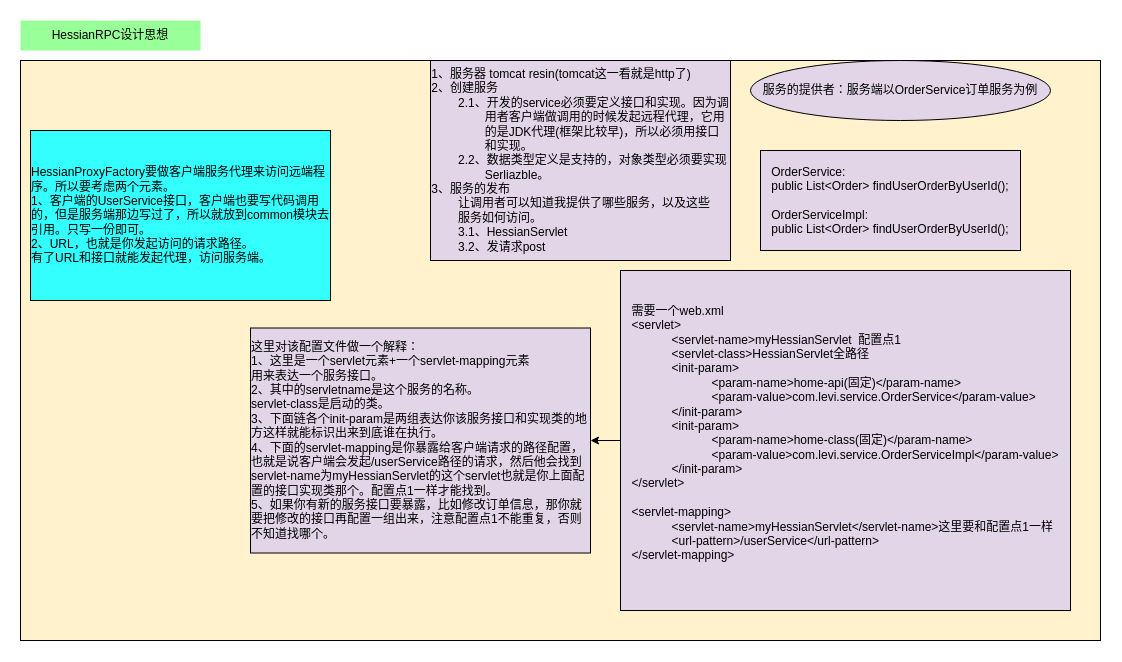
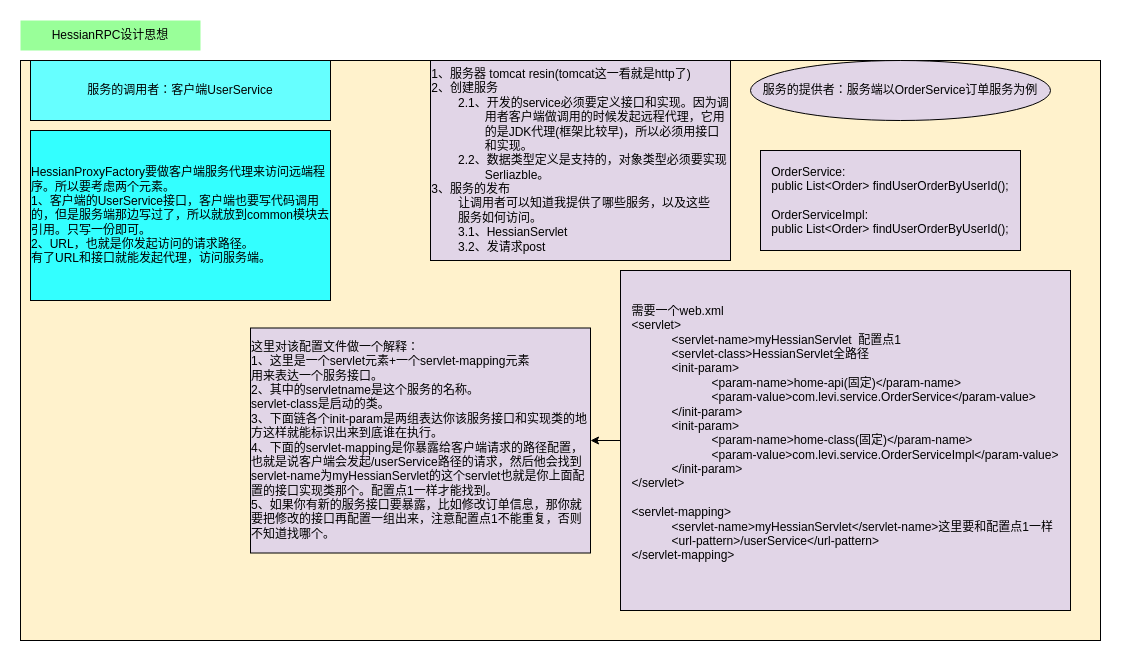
none -> (181, 91)
